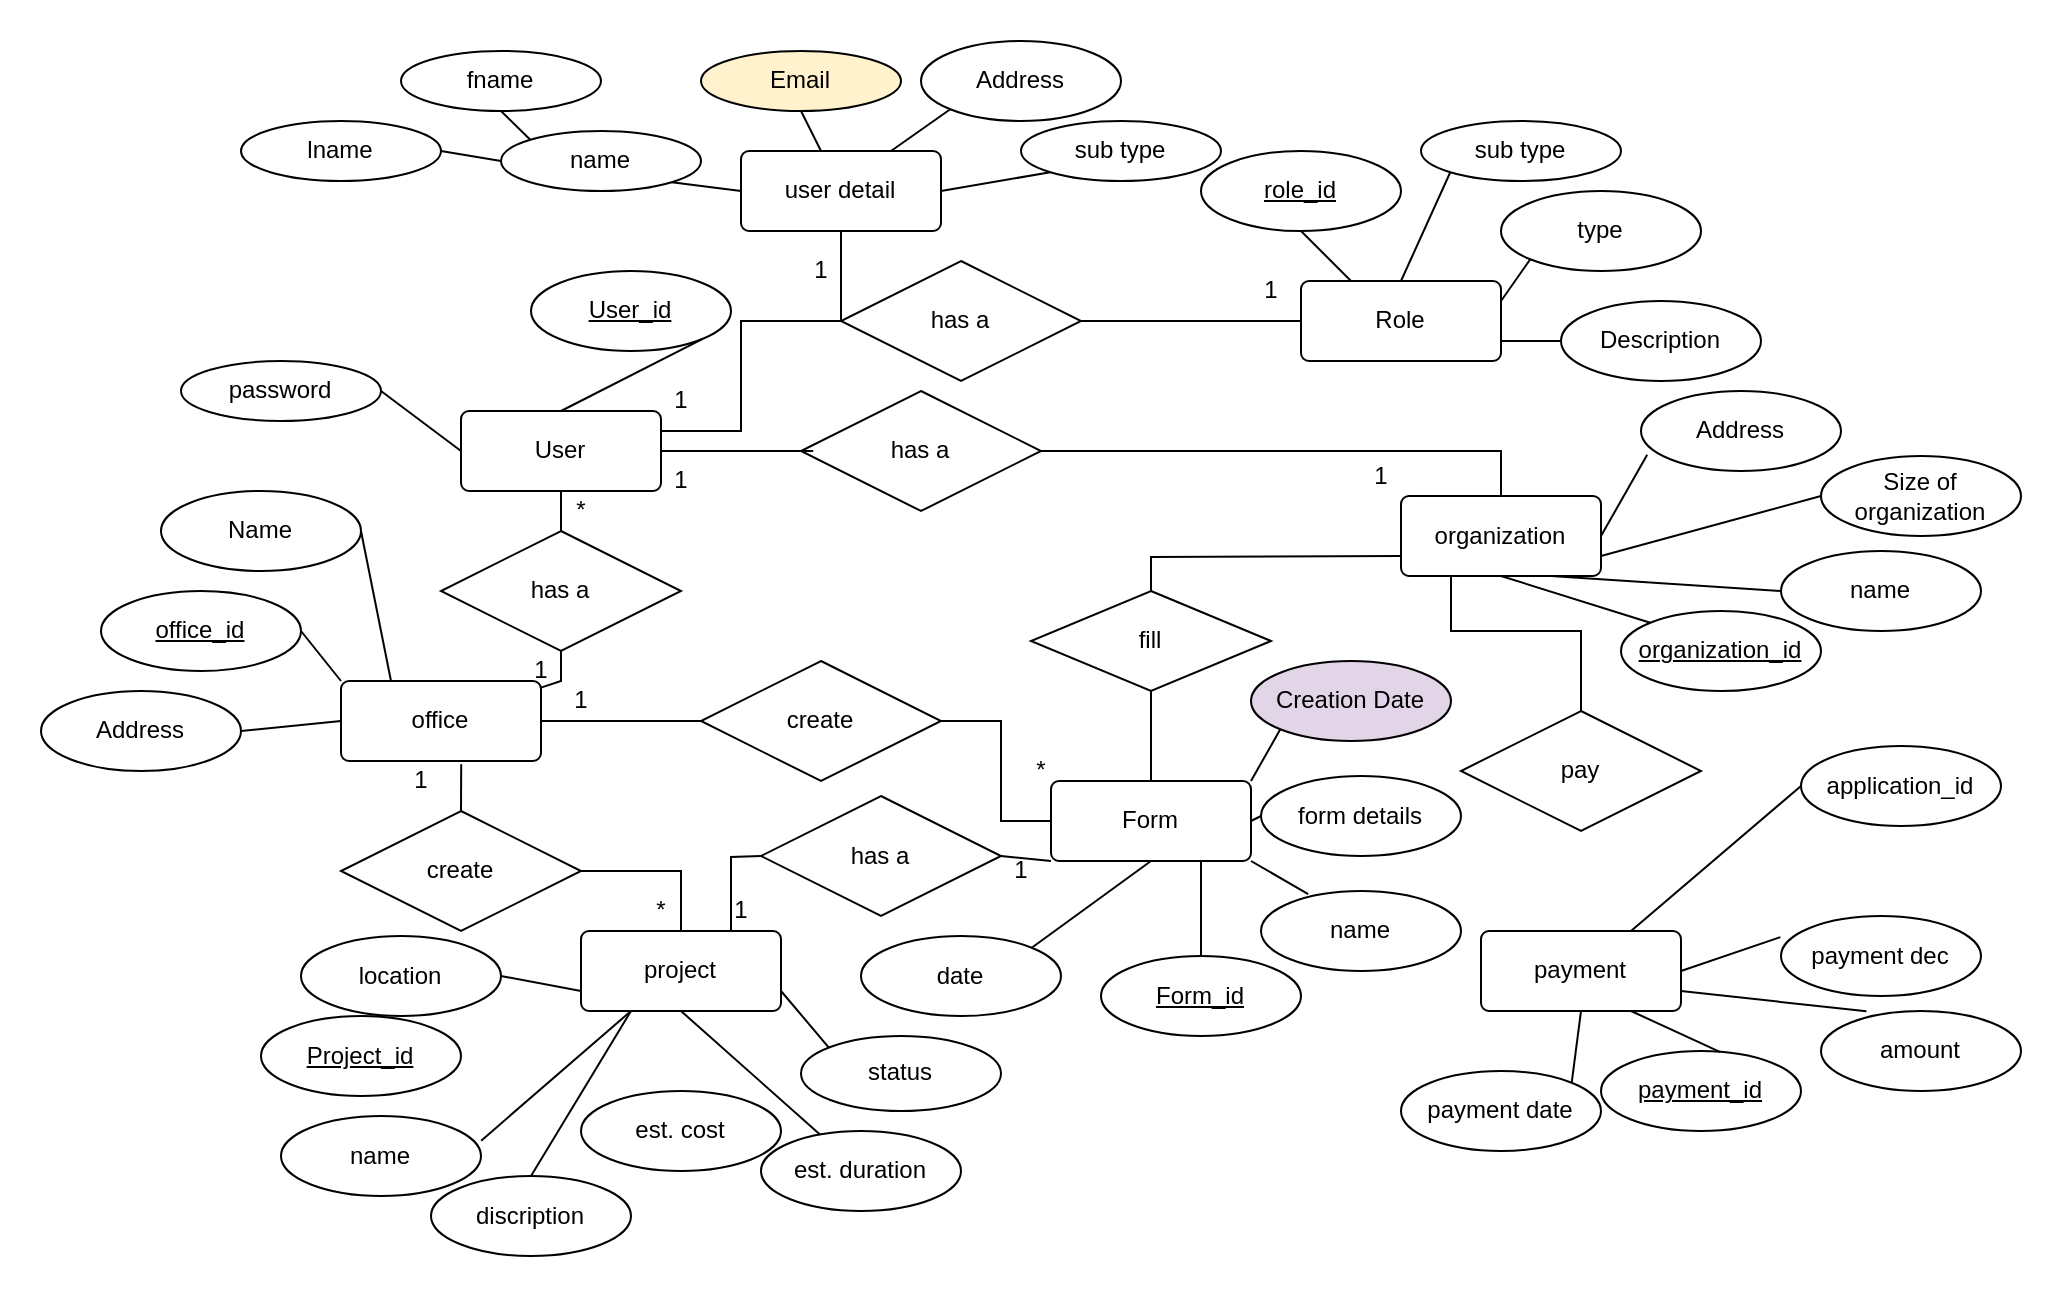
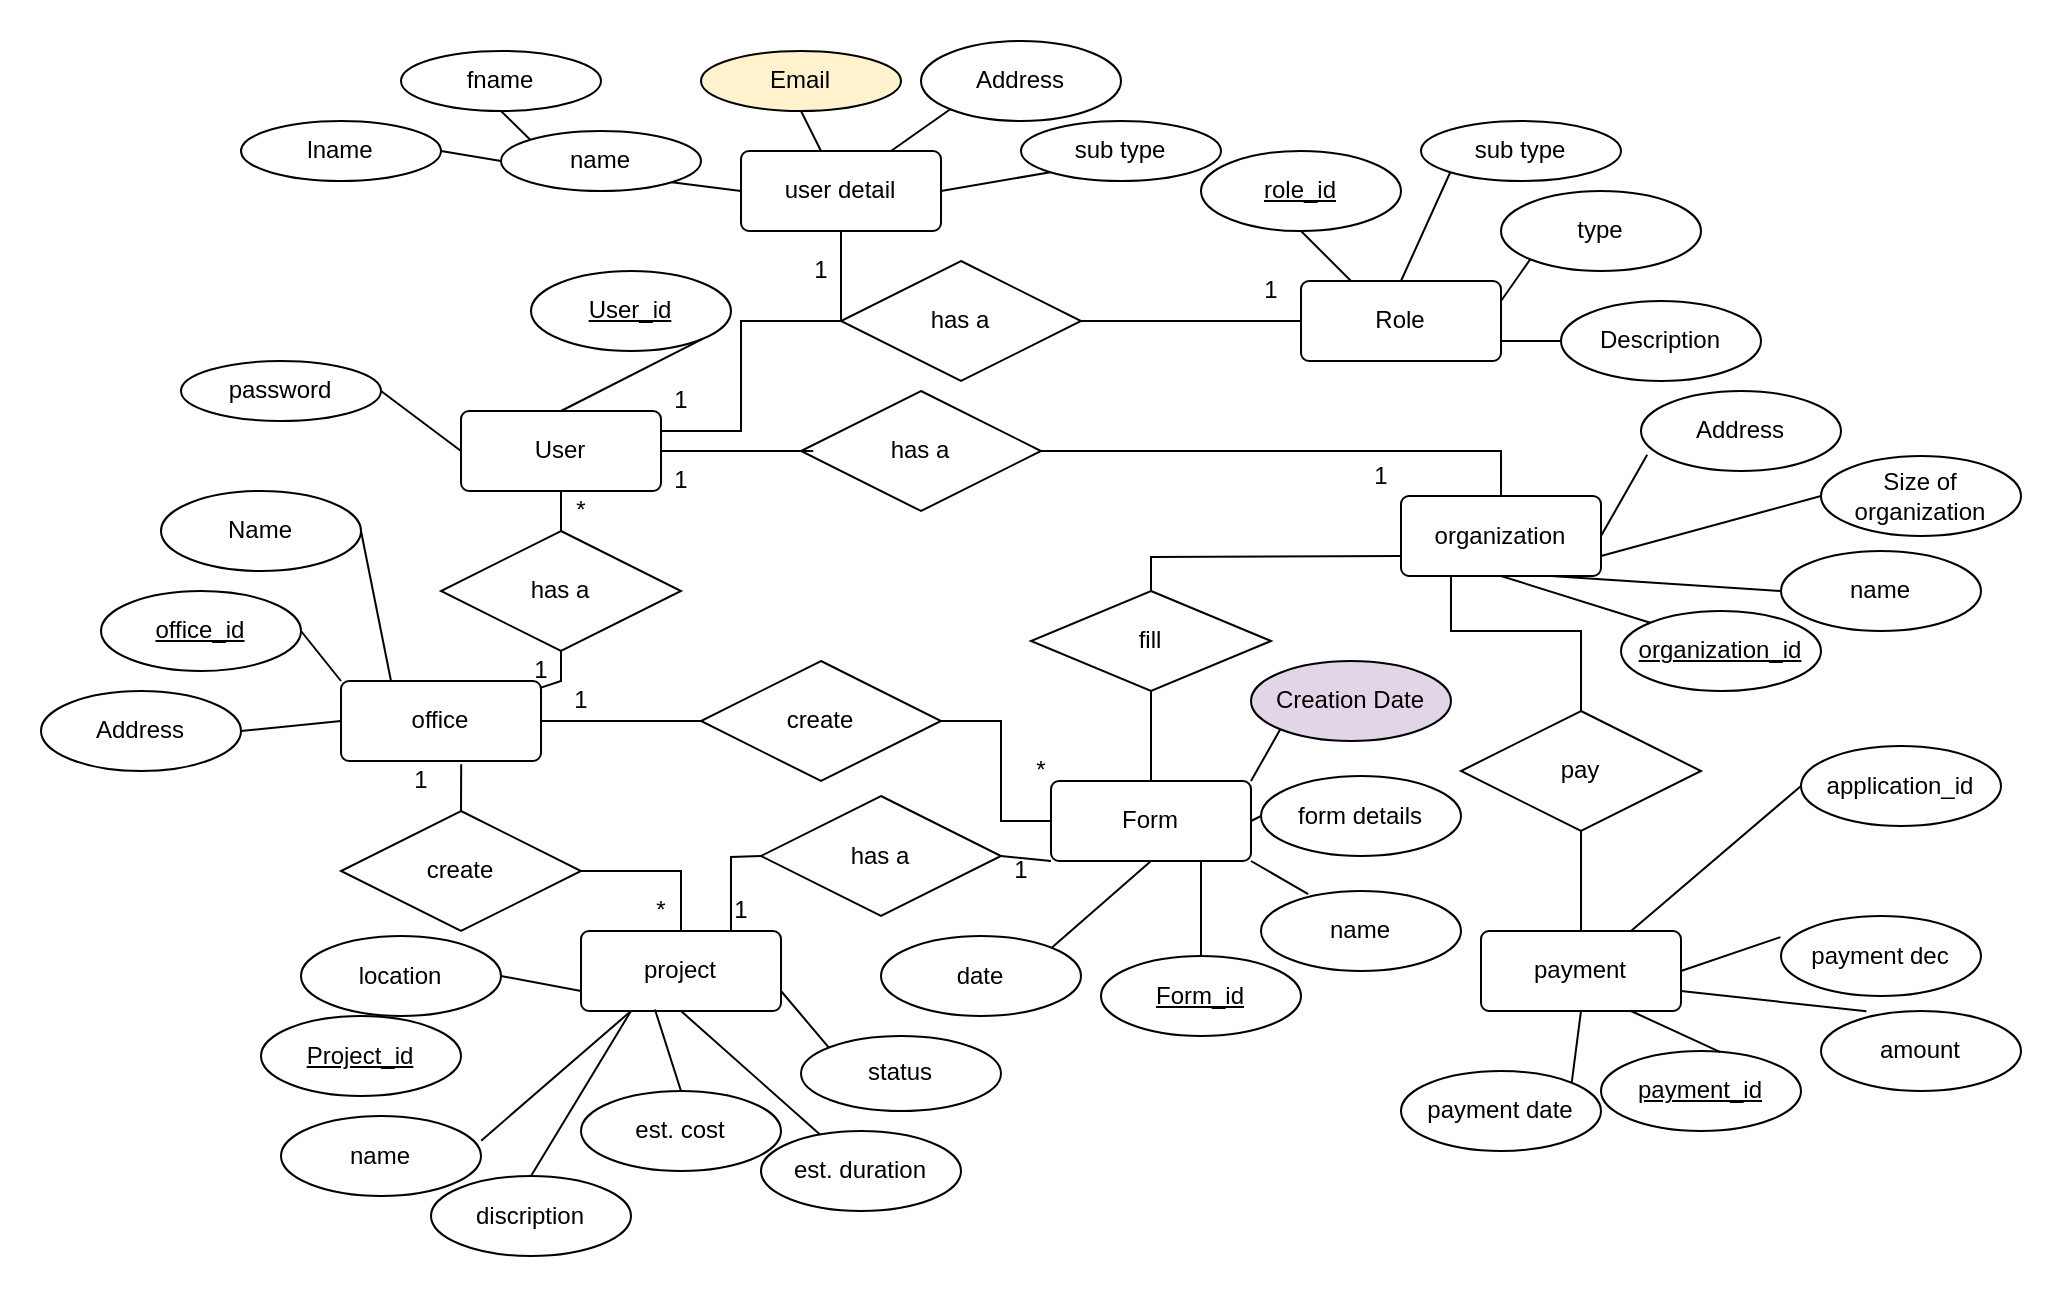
none -> (1581, 881)
(961, 976) -> (981, 976)
none -> (668, 1051)
